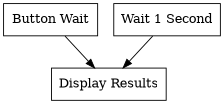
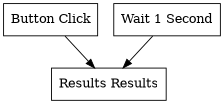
(51, 20) -> (51, 20)
(109, 84) -> (109, 84)
